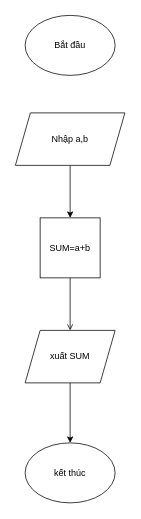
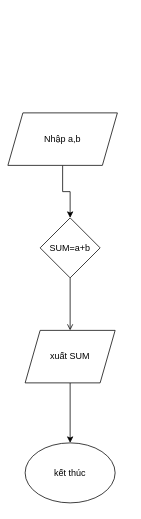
(70, 45) -> none
(70, 139) -> (63, 139)
(70, 248) -> (70, 248)
